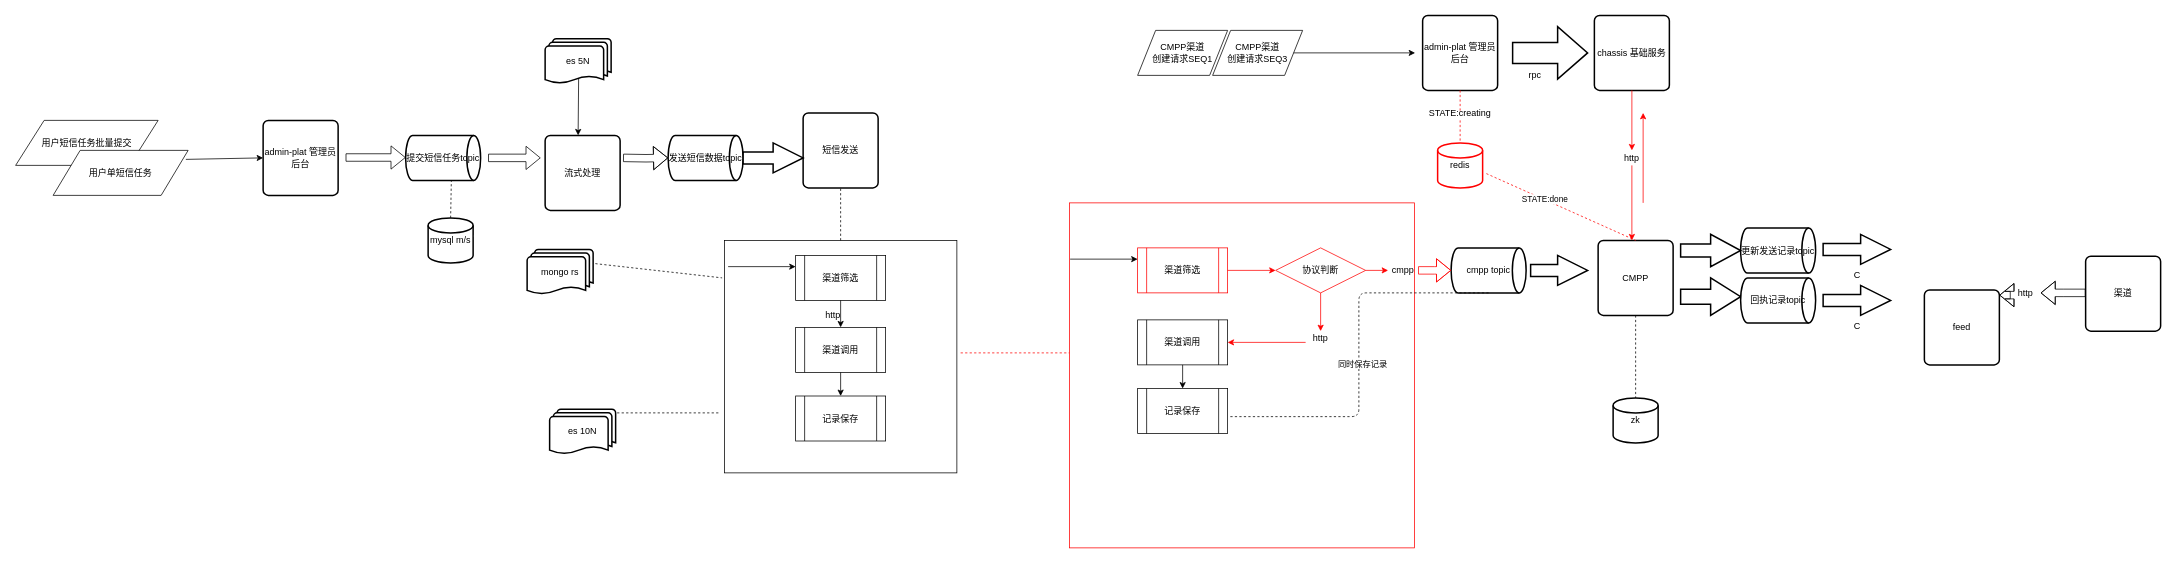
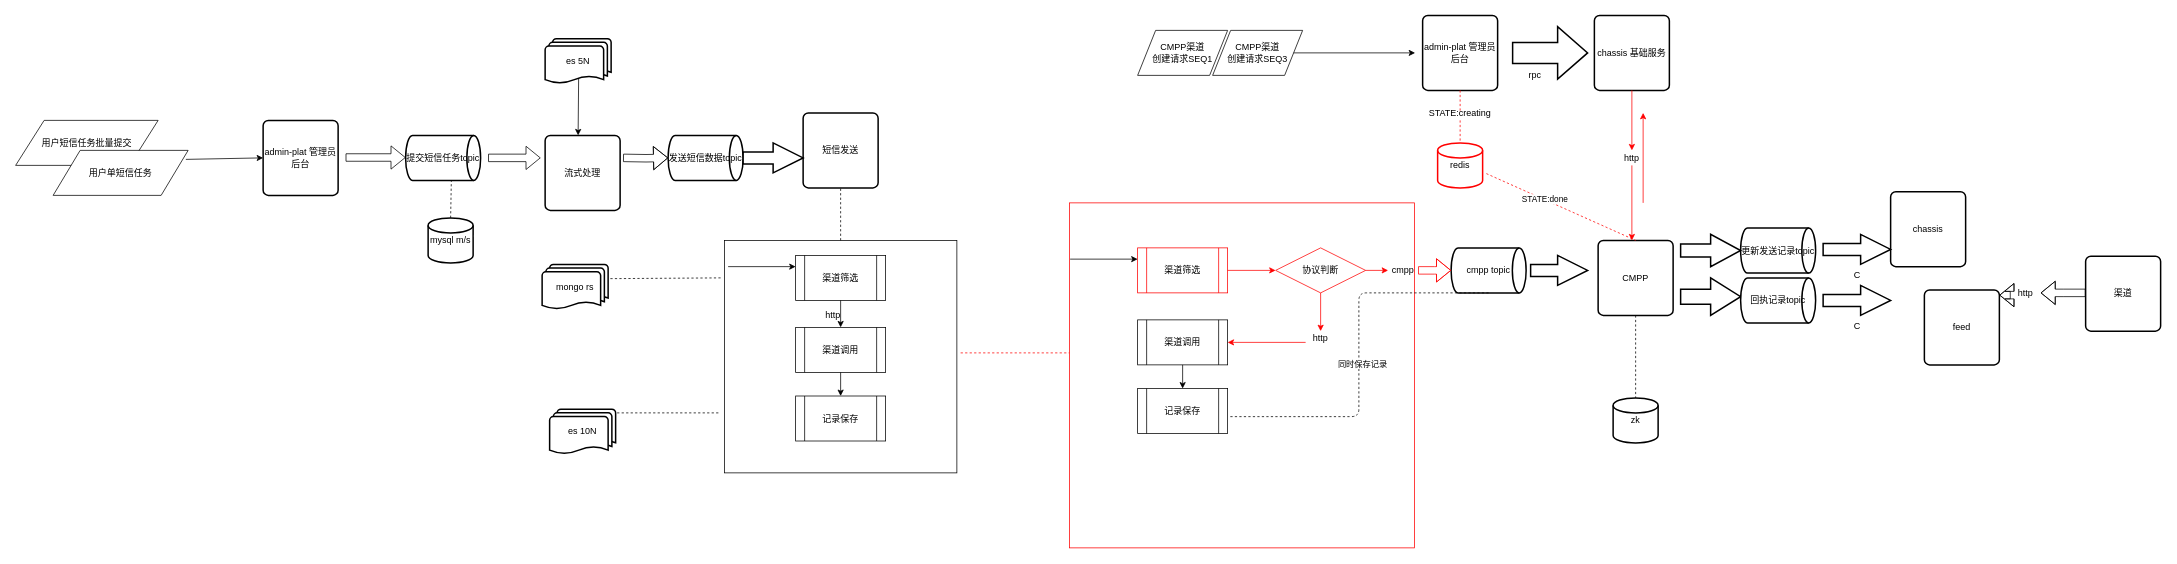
none -> (1928, 229)
(560, 272) -> (575, 287)
